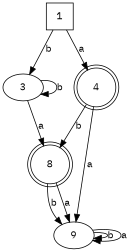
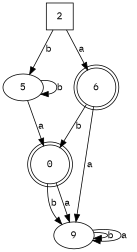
(60, 16) -> (60, 16)
(23, 87) -> (23, 87)
(96, 87) -> (96, 87)
(50, 164) -> (50, 164)
